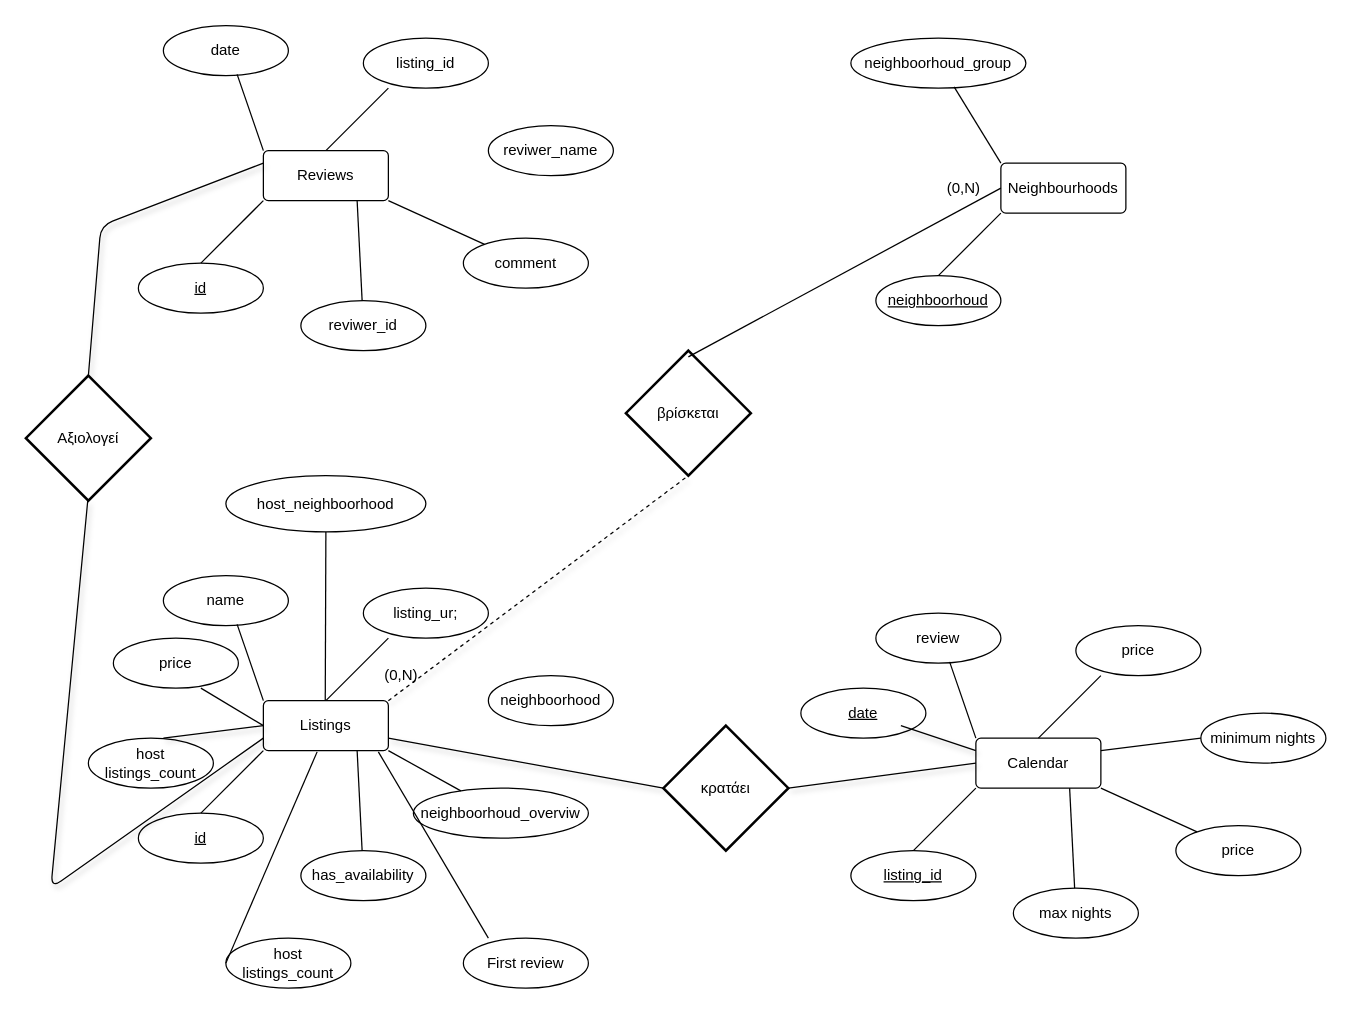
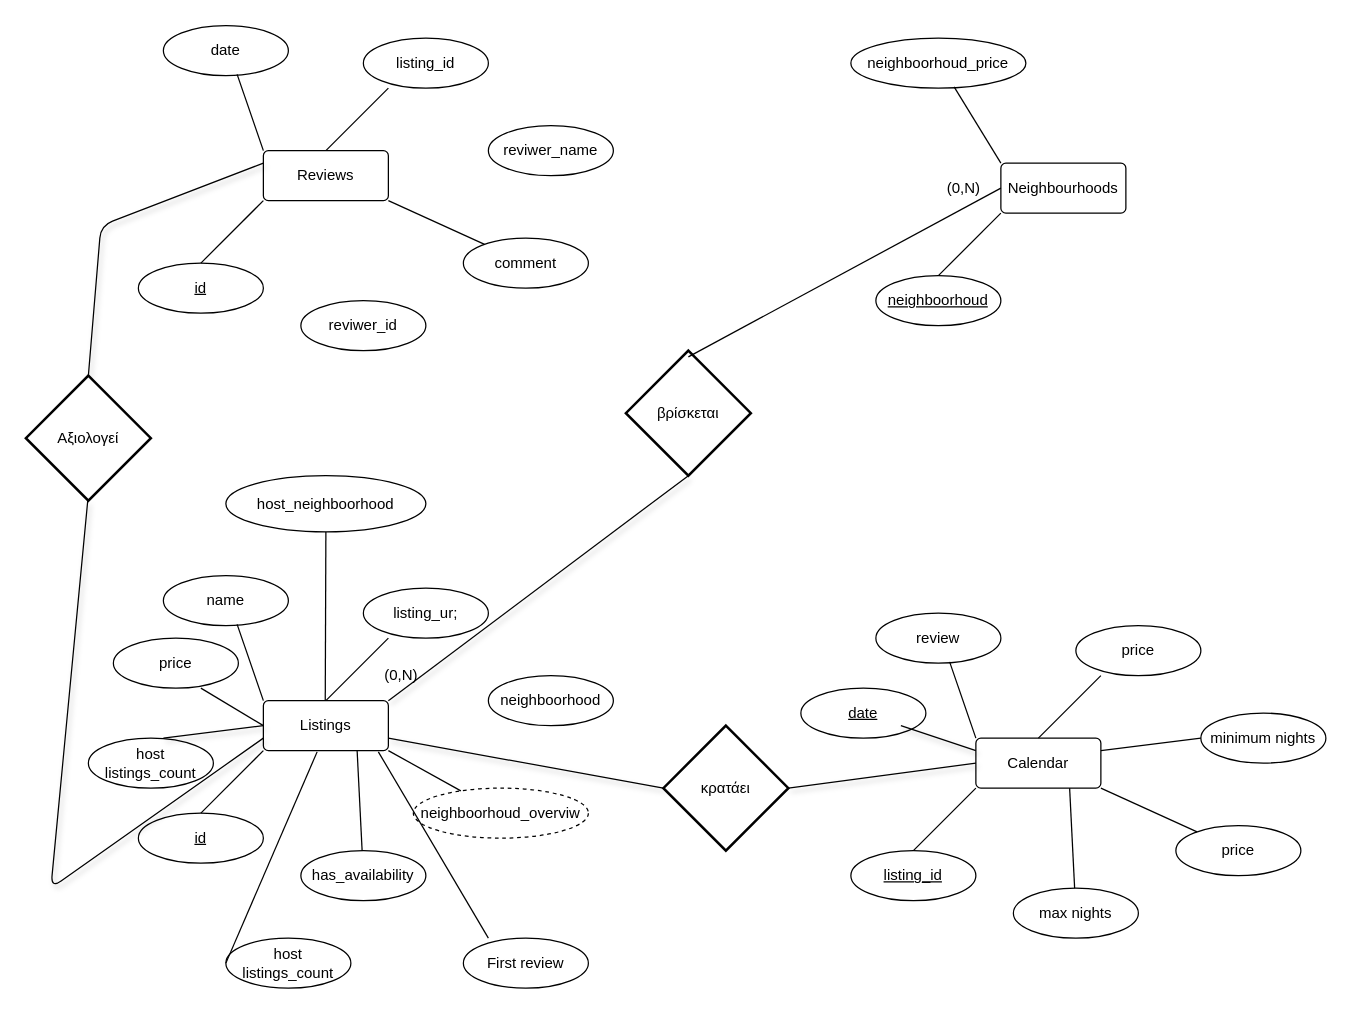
(938, 63) -> (938, 63)
(359, 251) -> none
(539, 588) -> (539, 588)
(501, 813) -> (501, 813)
